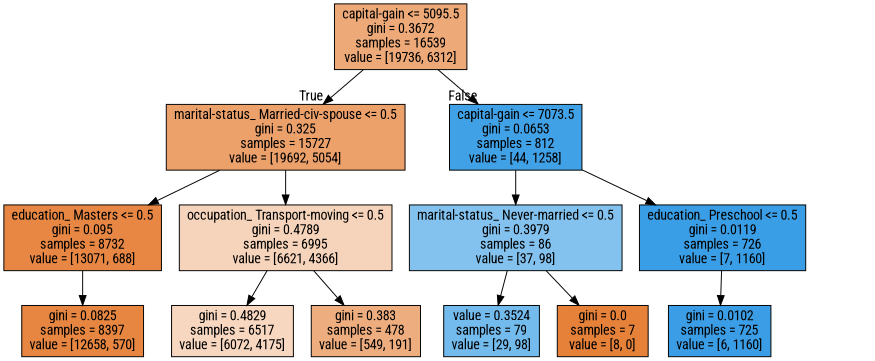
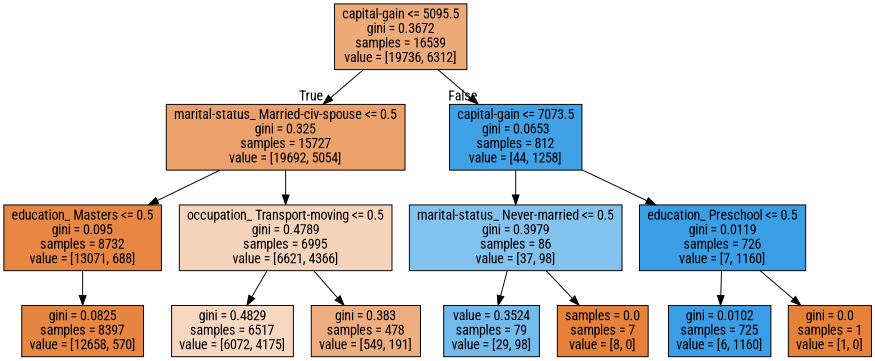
(603, 331) -> (603, 331)
none -> (830, 331)
